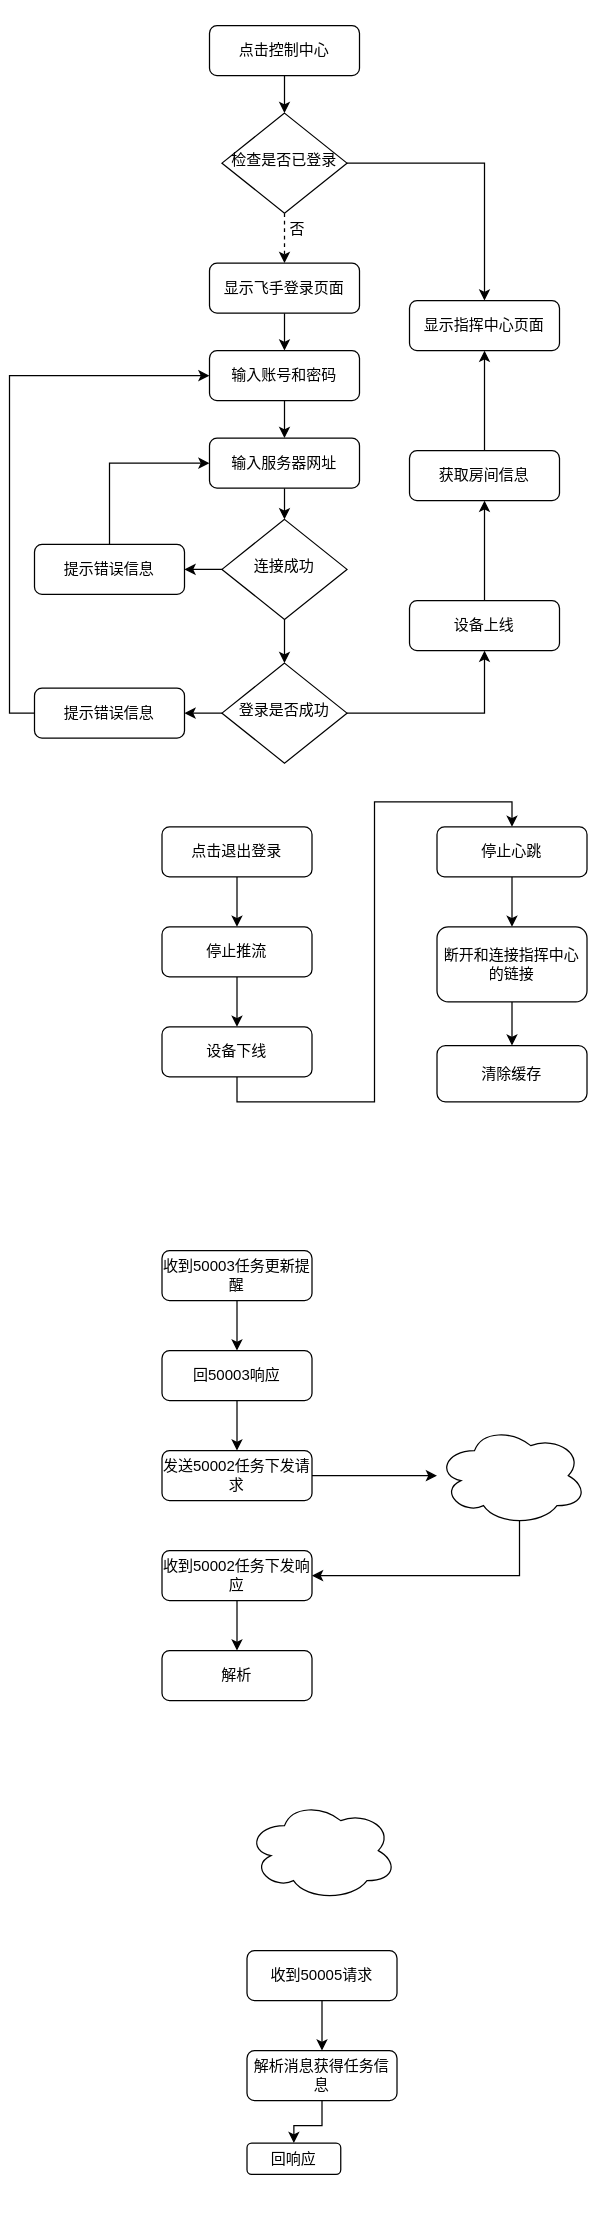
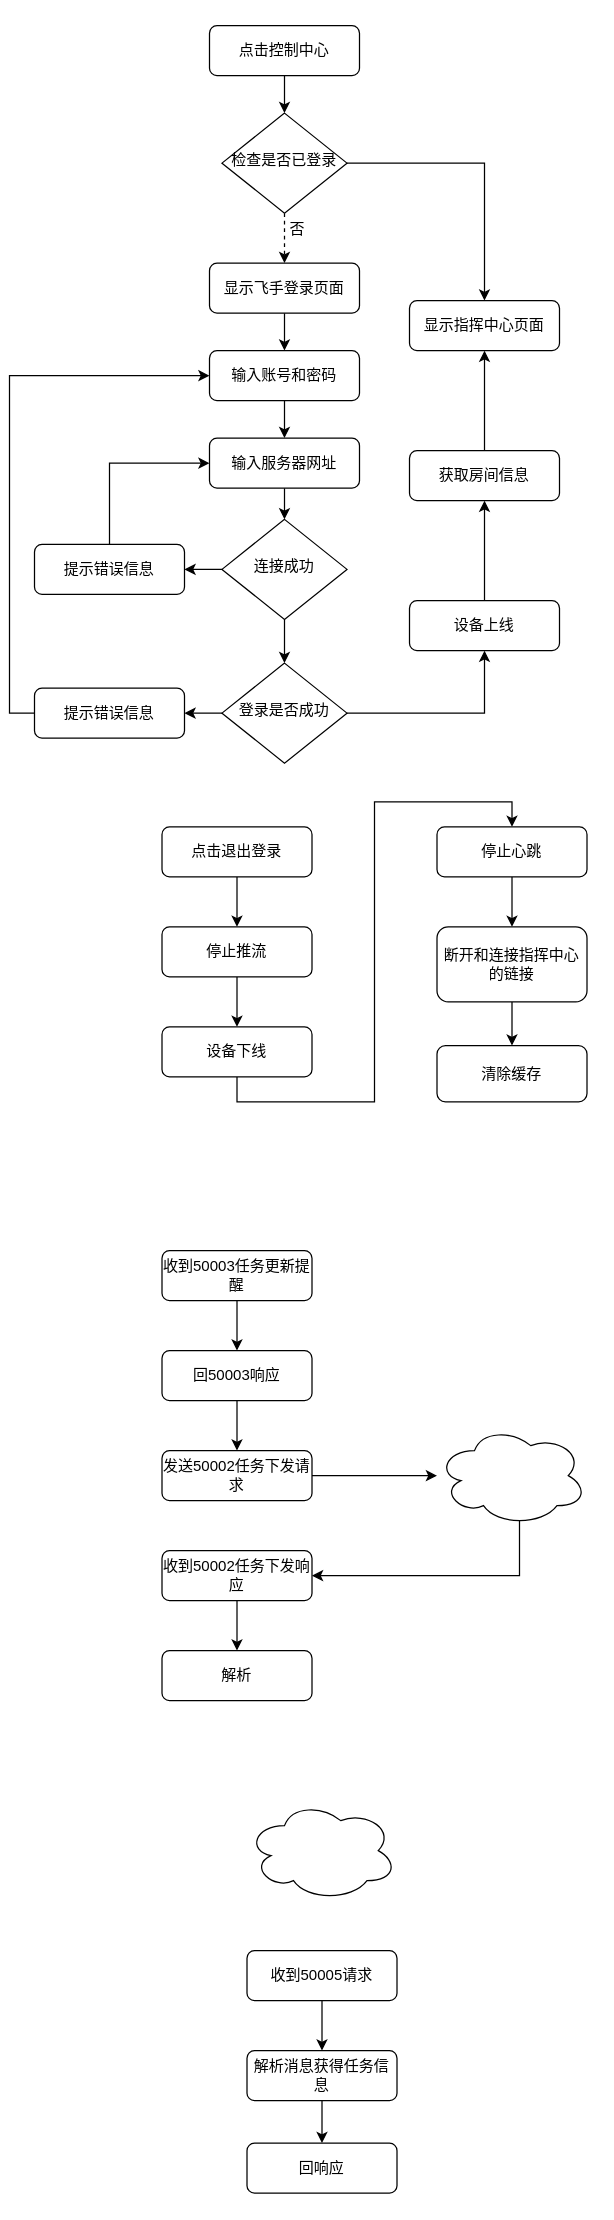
(294, 2159) -> (322, 2168)
